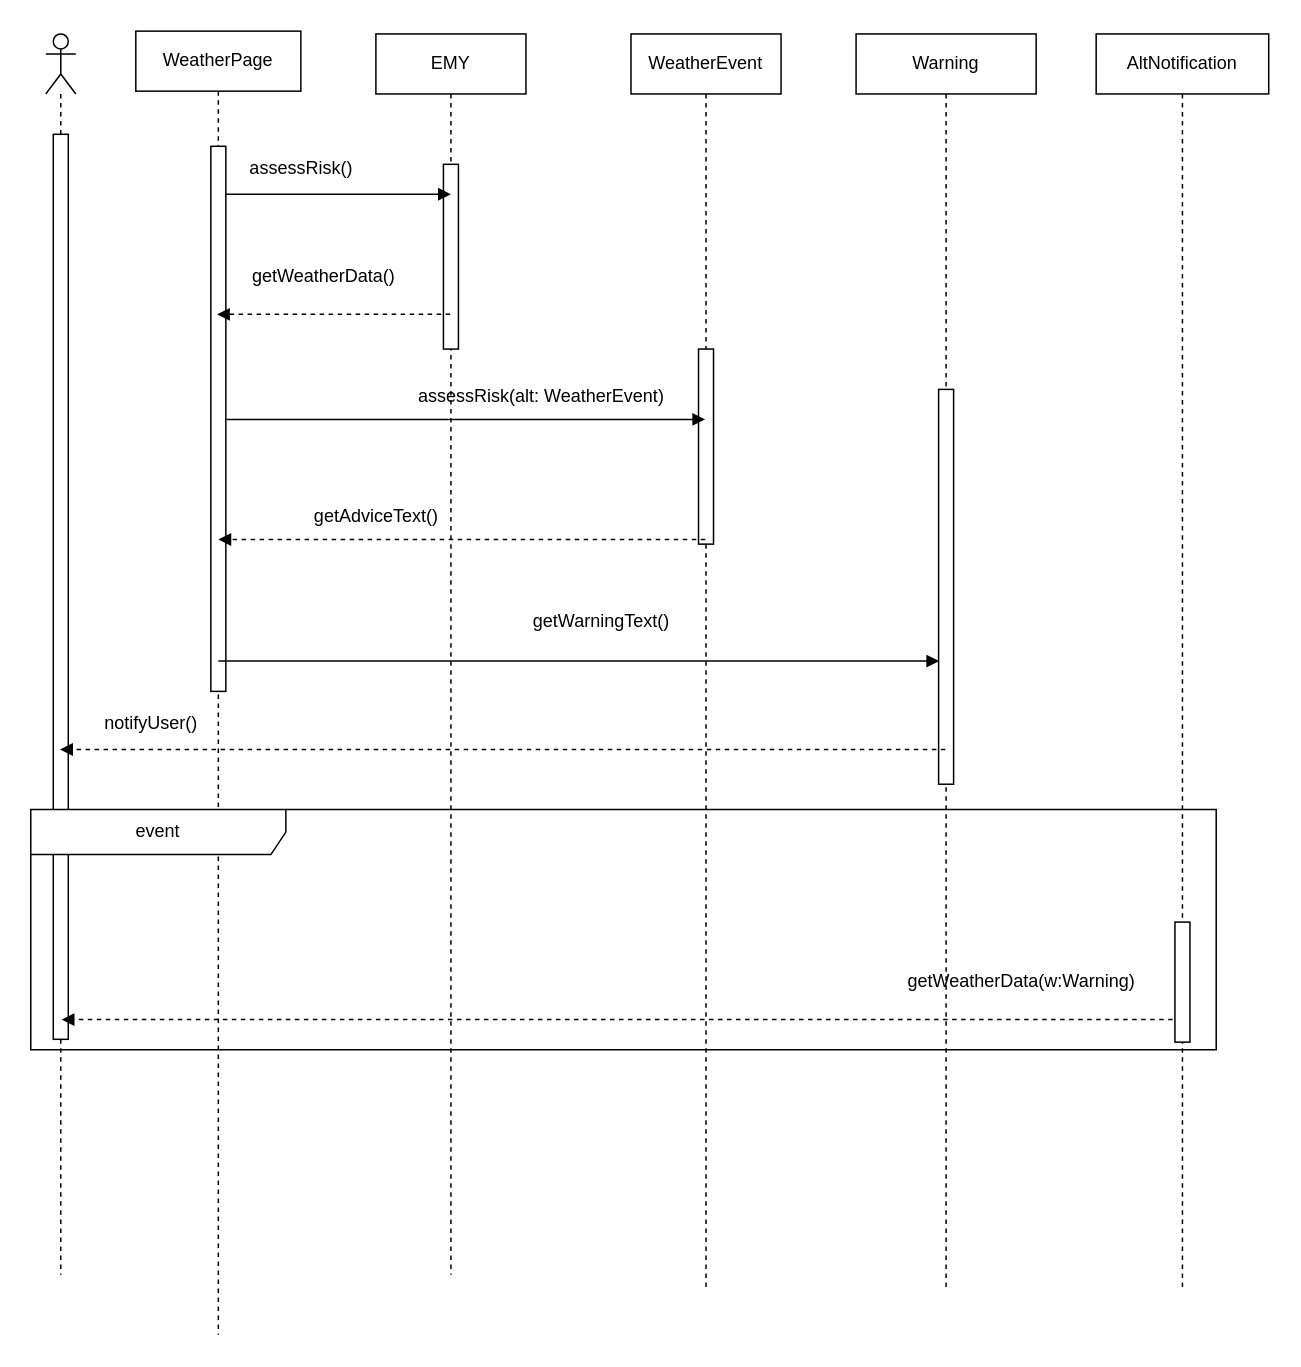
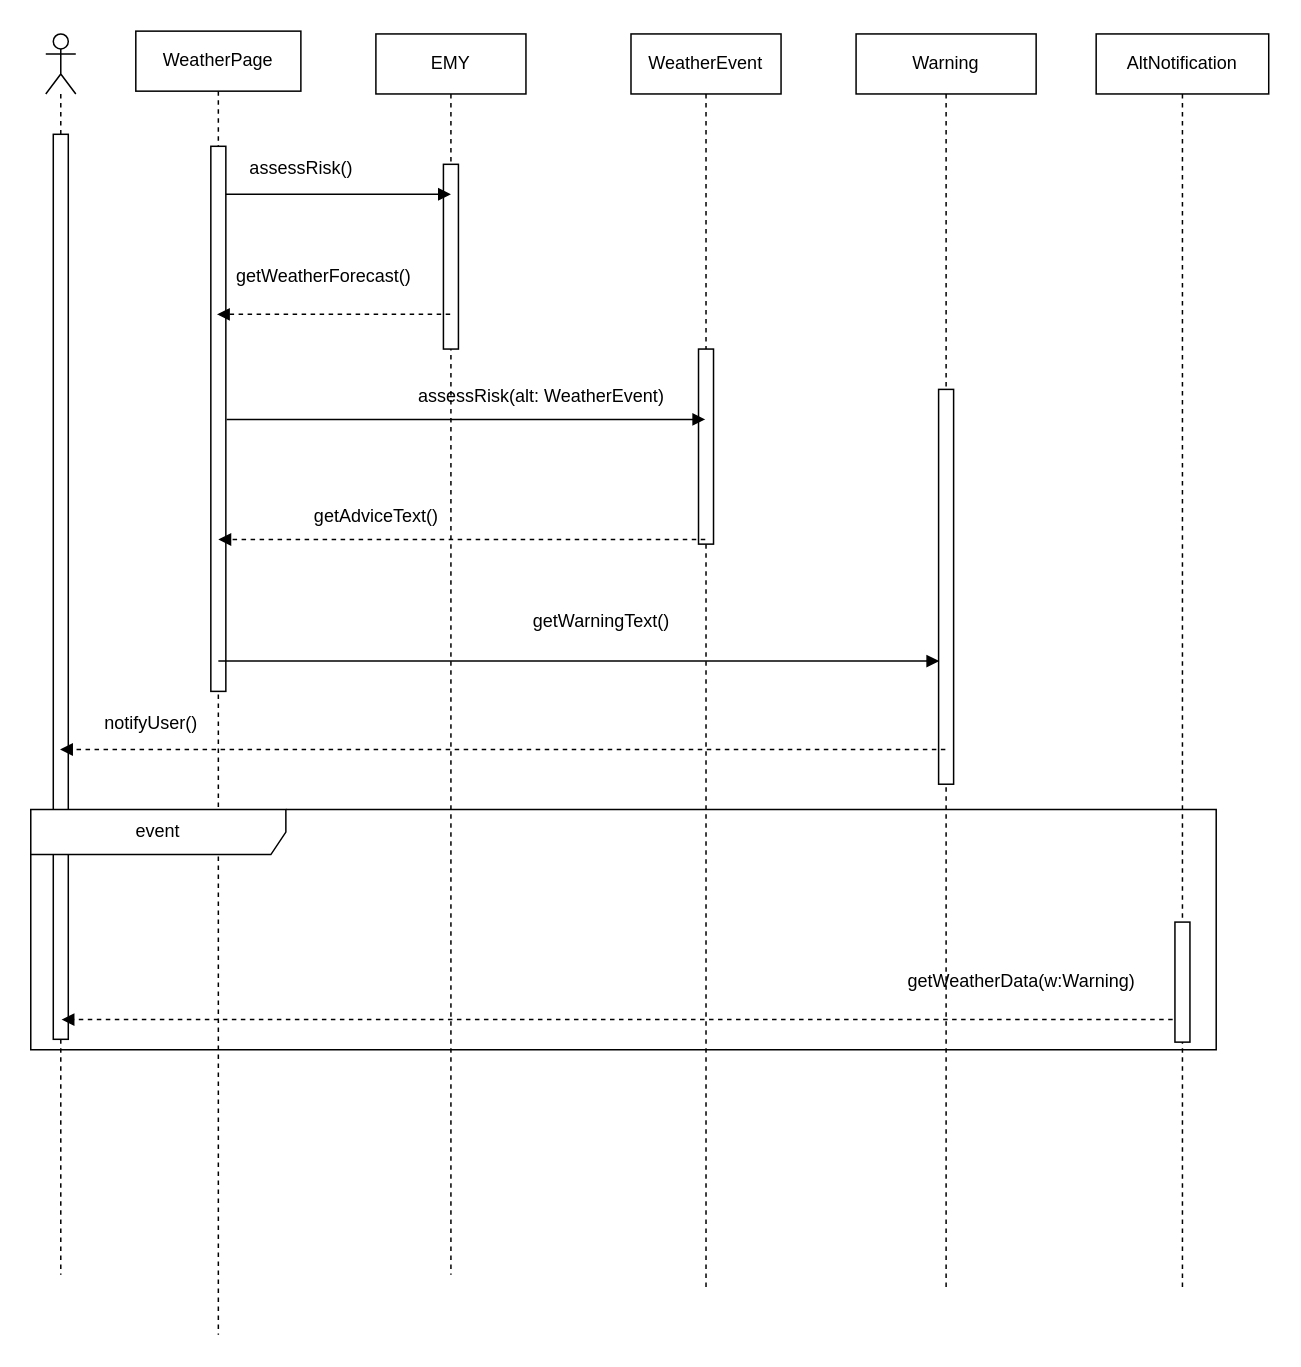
(324, 277) -> (324, 277)
